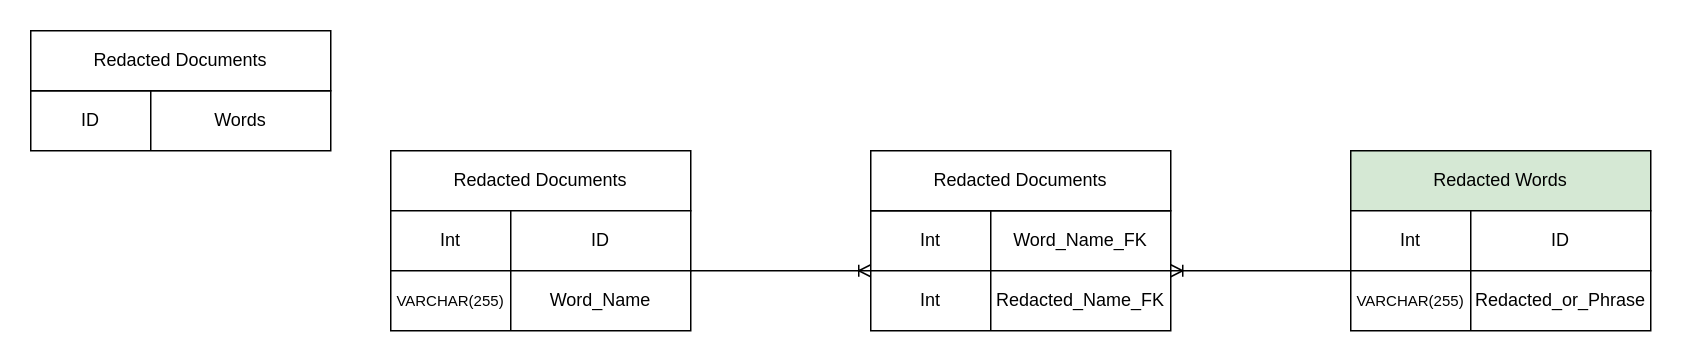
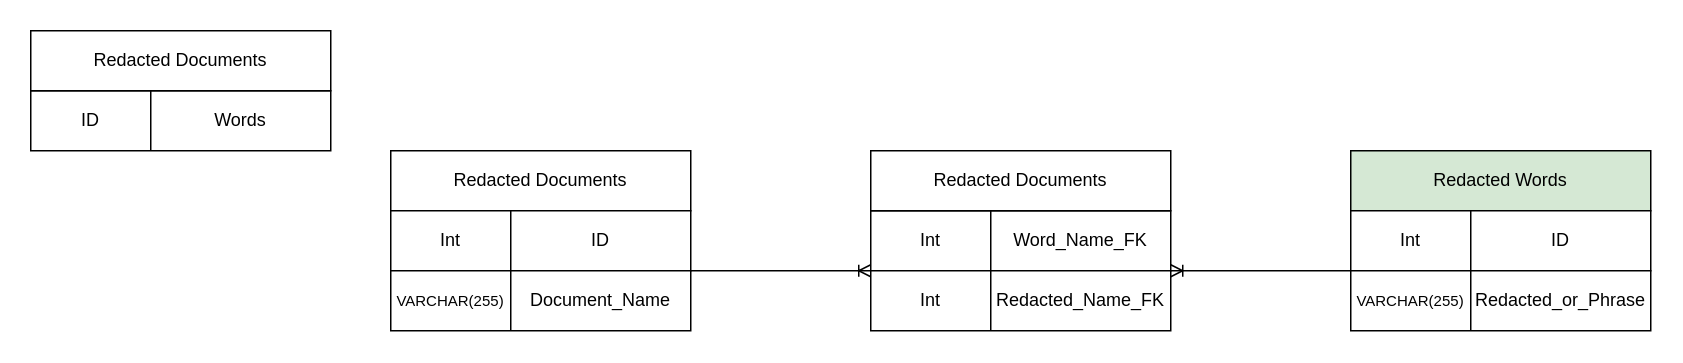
(601, 301) -> (601, 301)
